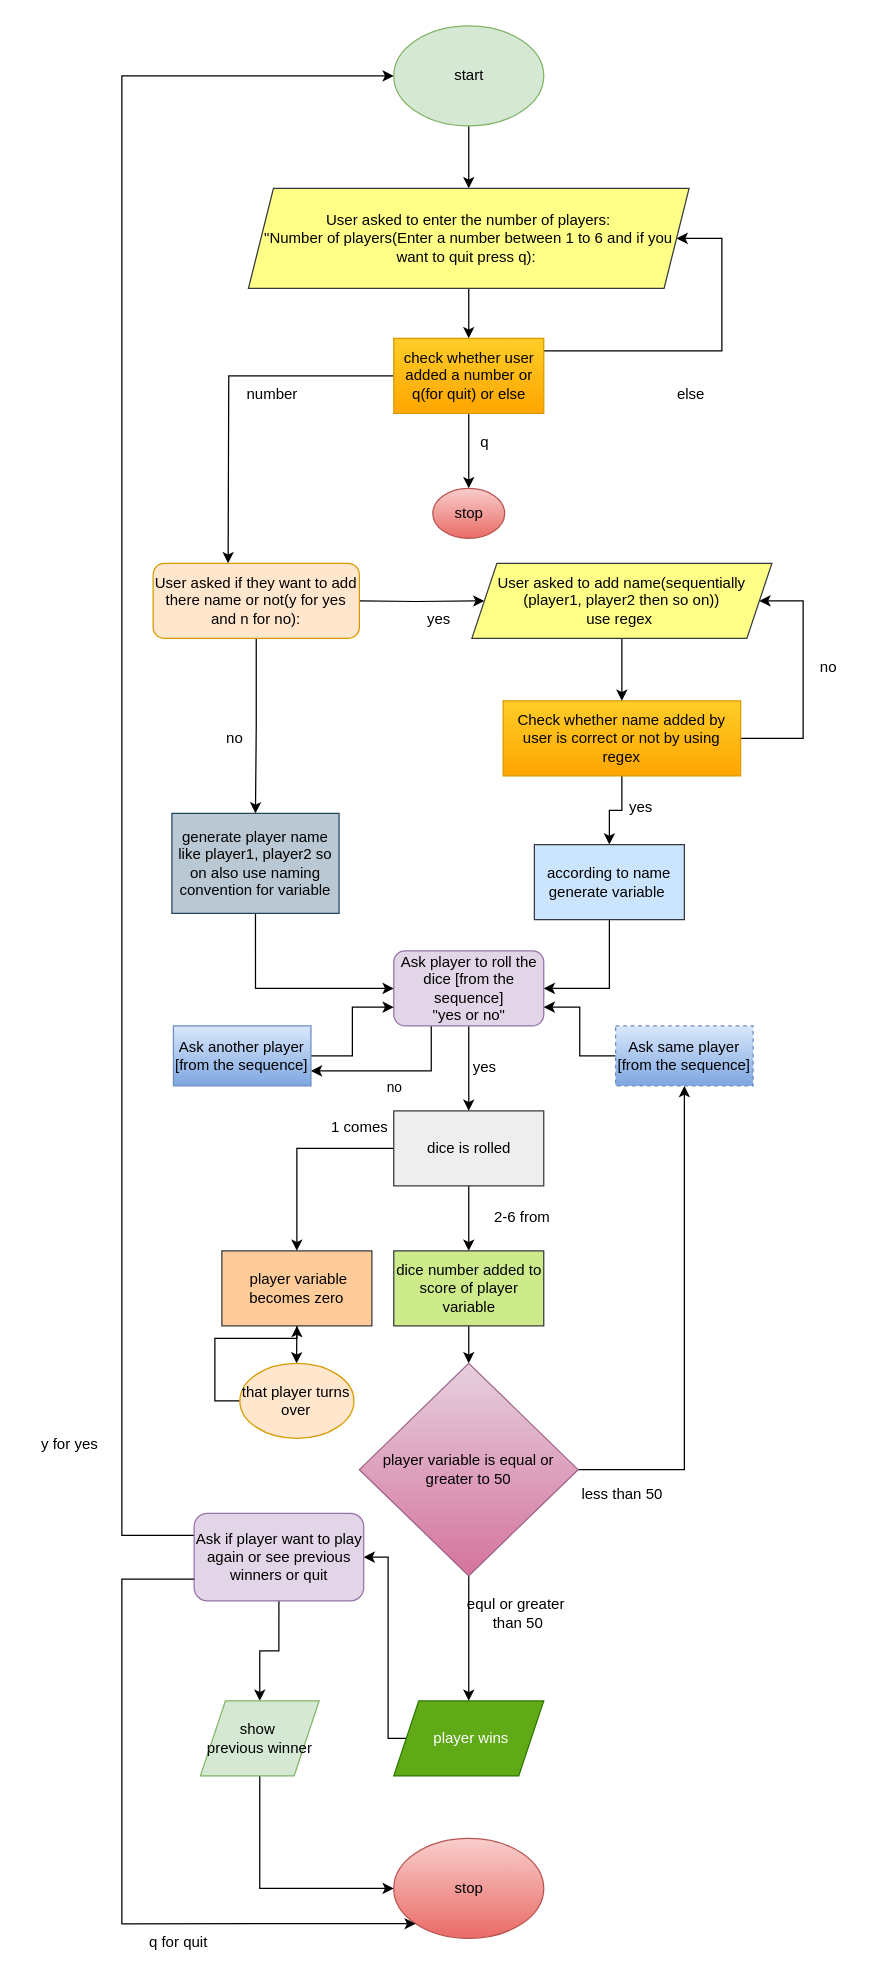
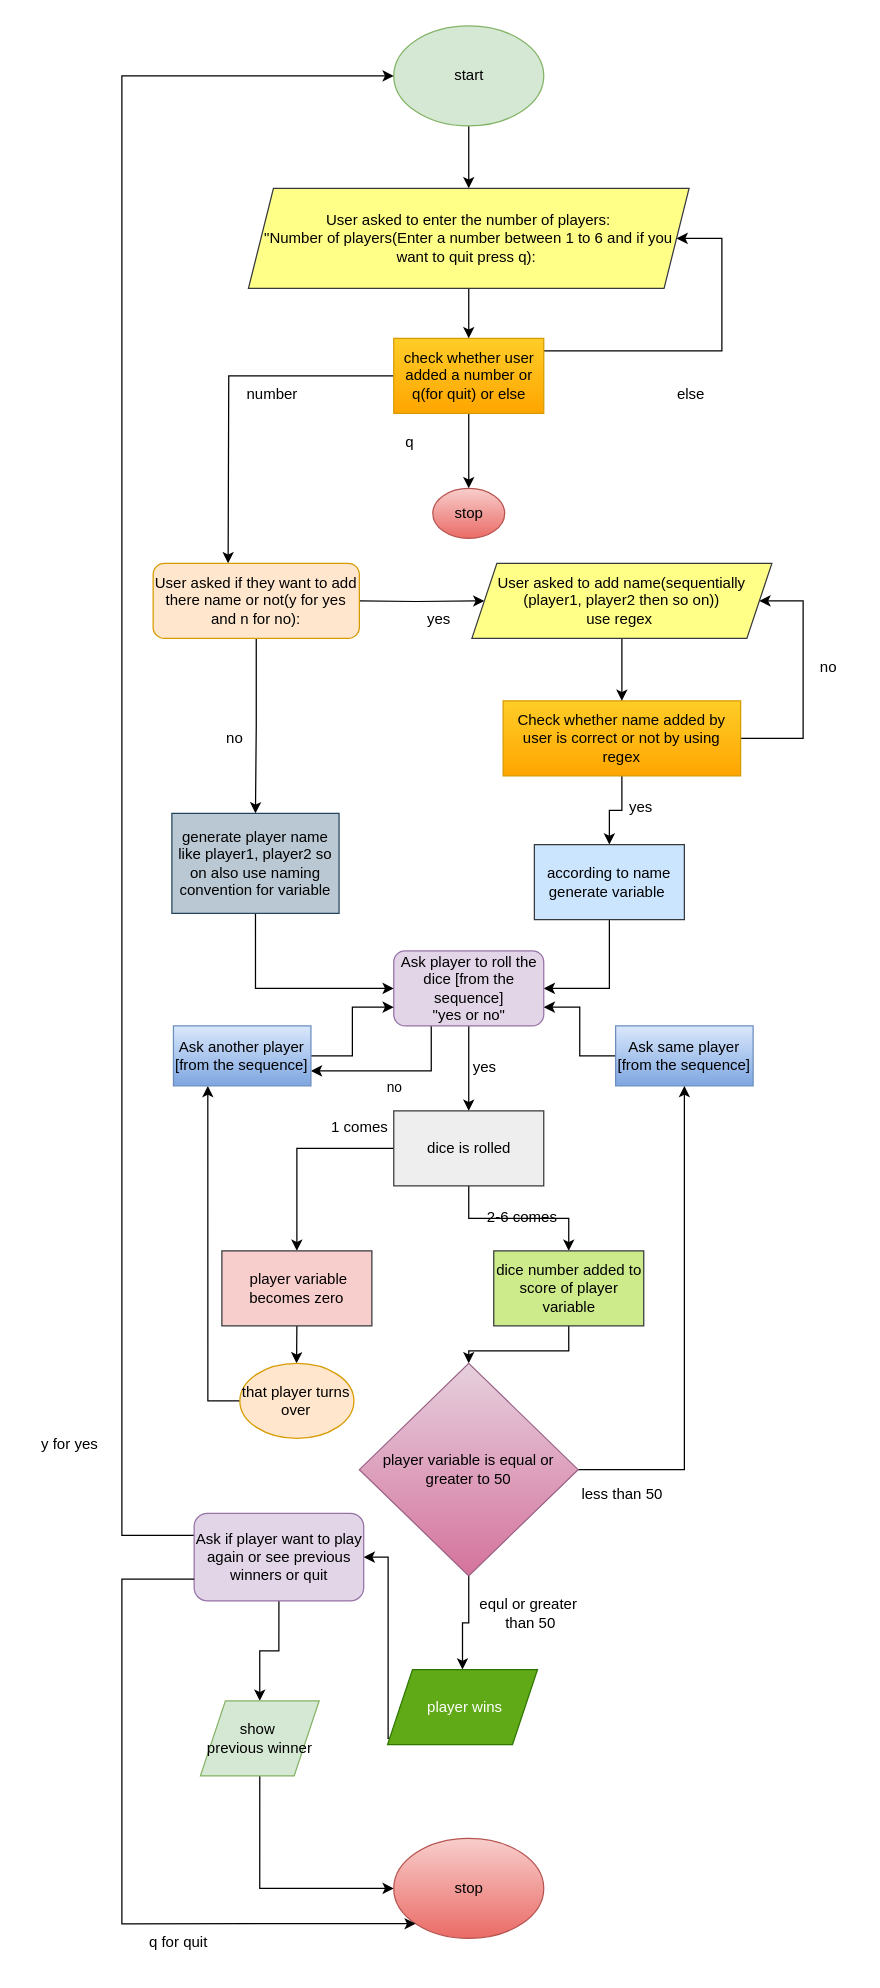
(484, 442) -> (409, 442)
(684, 1056) -> (684, 1056)
(523, 1217) -> (523, 1217)
(297, 1288) -> (297, 1288)
(469, 1288) -> (569, 1288)
(222, 1338) -> (208, 1252)
(516, 1613) -> (528, 1613)
(469, 1738) -> (463, 1707)
